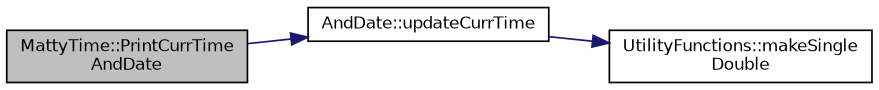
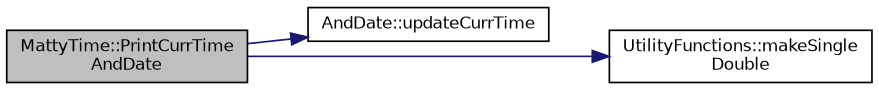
(571, 39) -> (420, 56)
